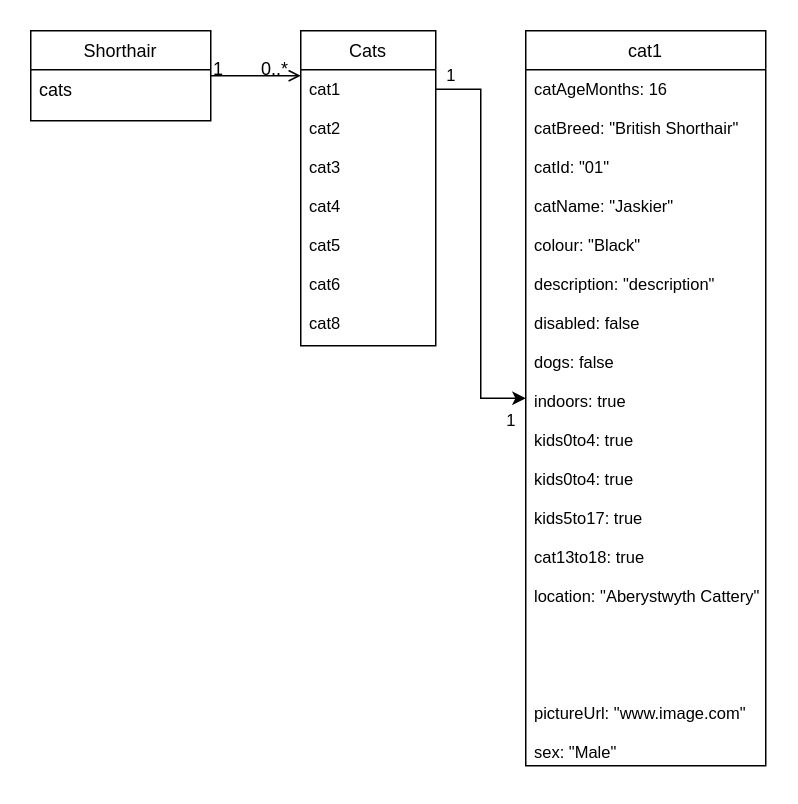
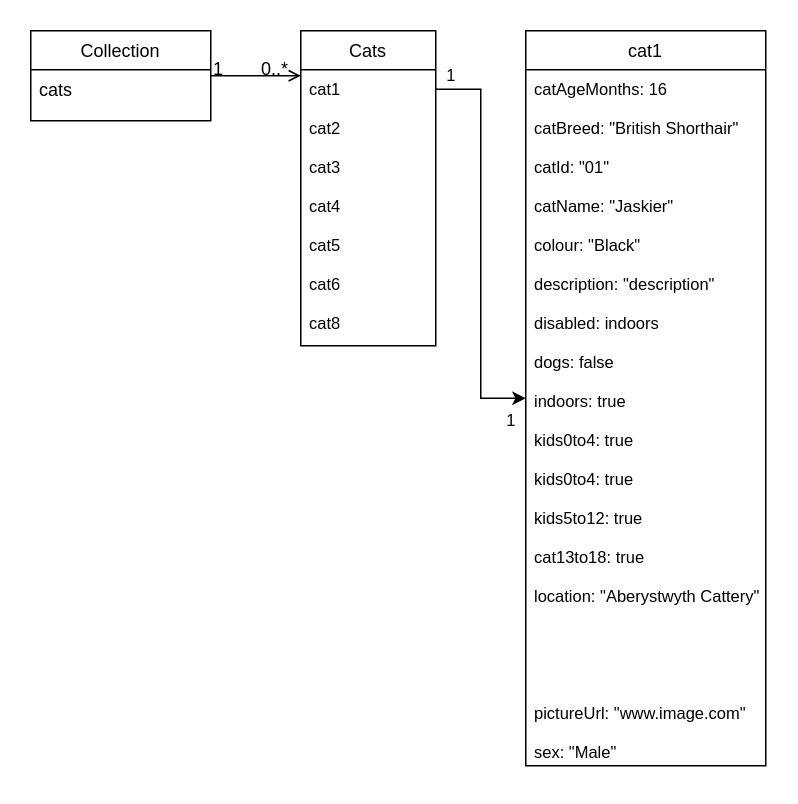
(120, 51) -> (120, 51)
(593, 323) -> (602, 323)
(597, 518) -> (597, 518)
